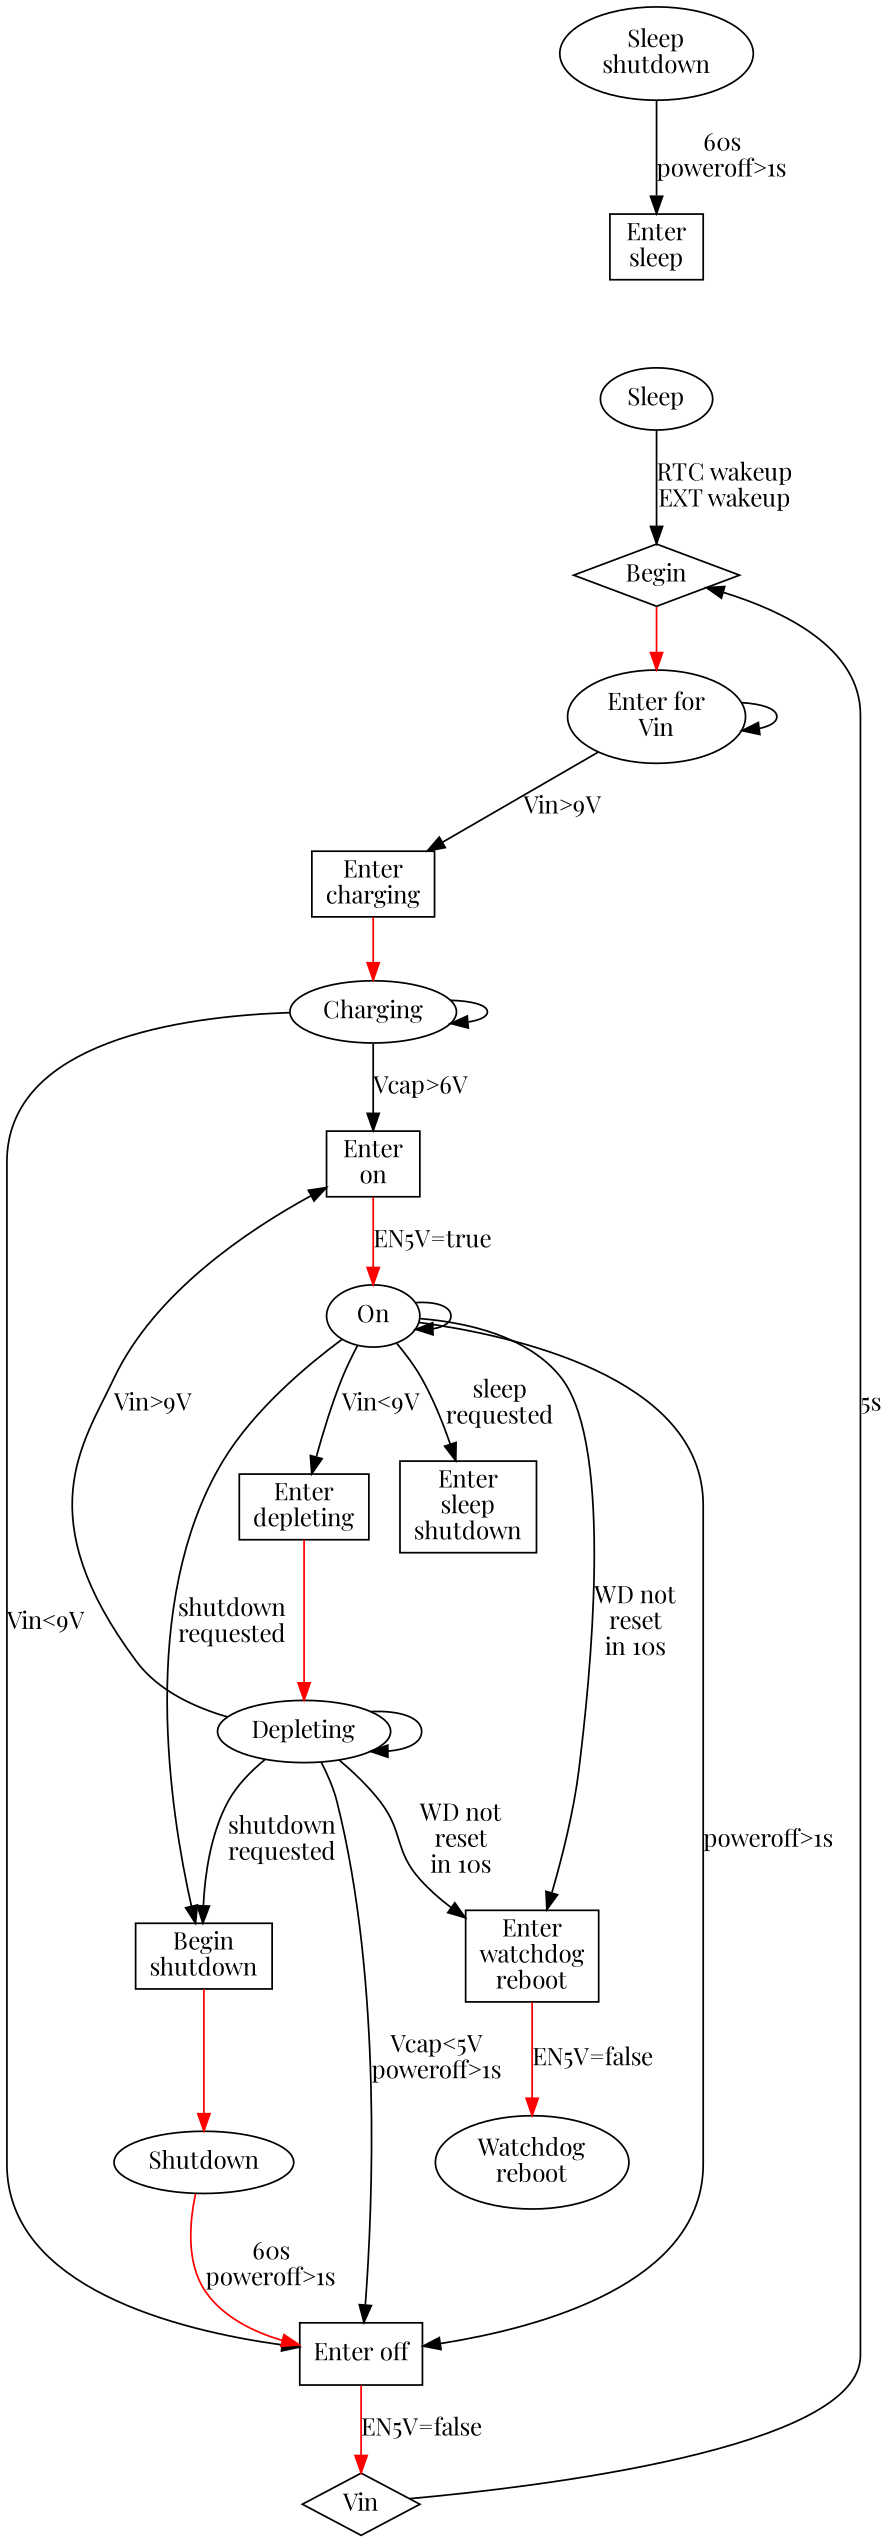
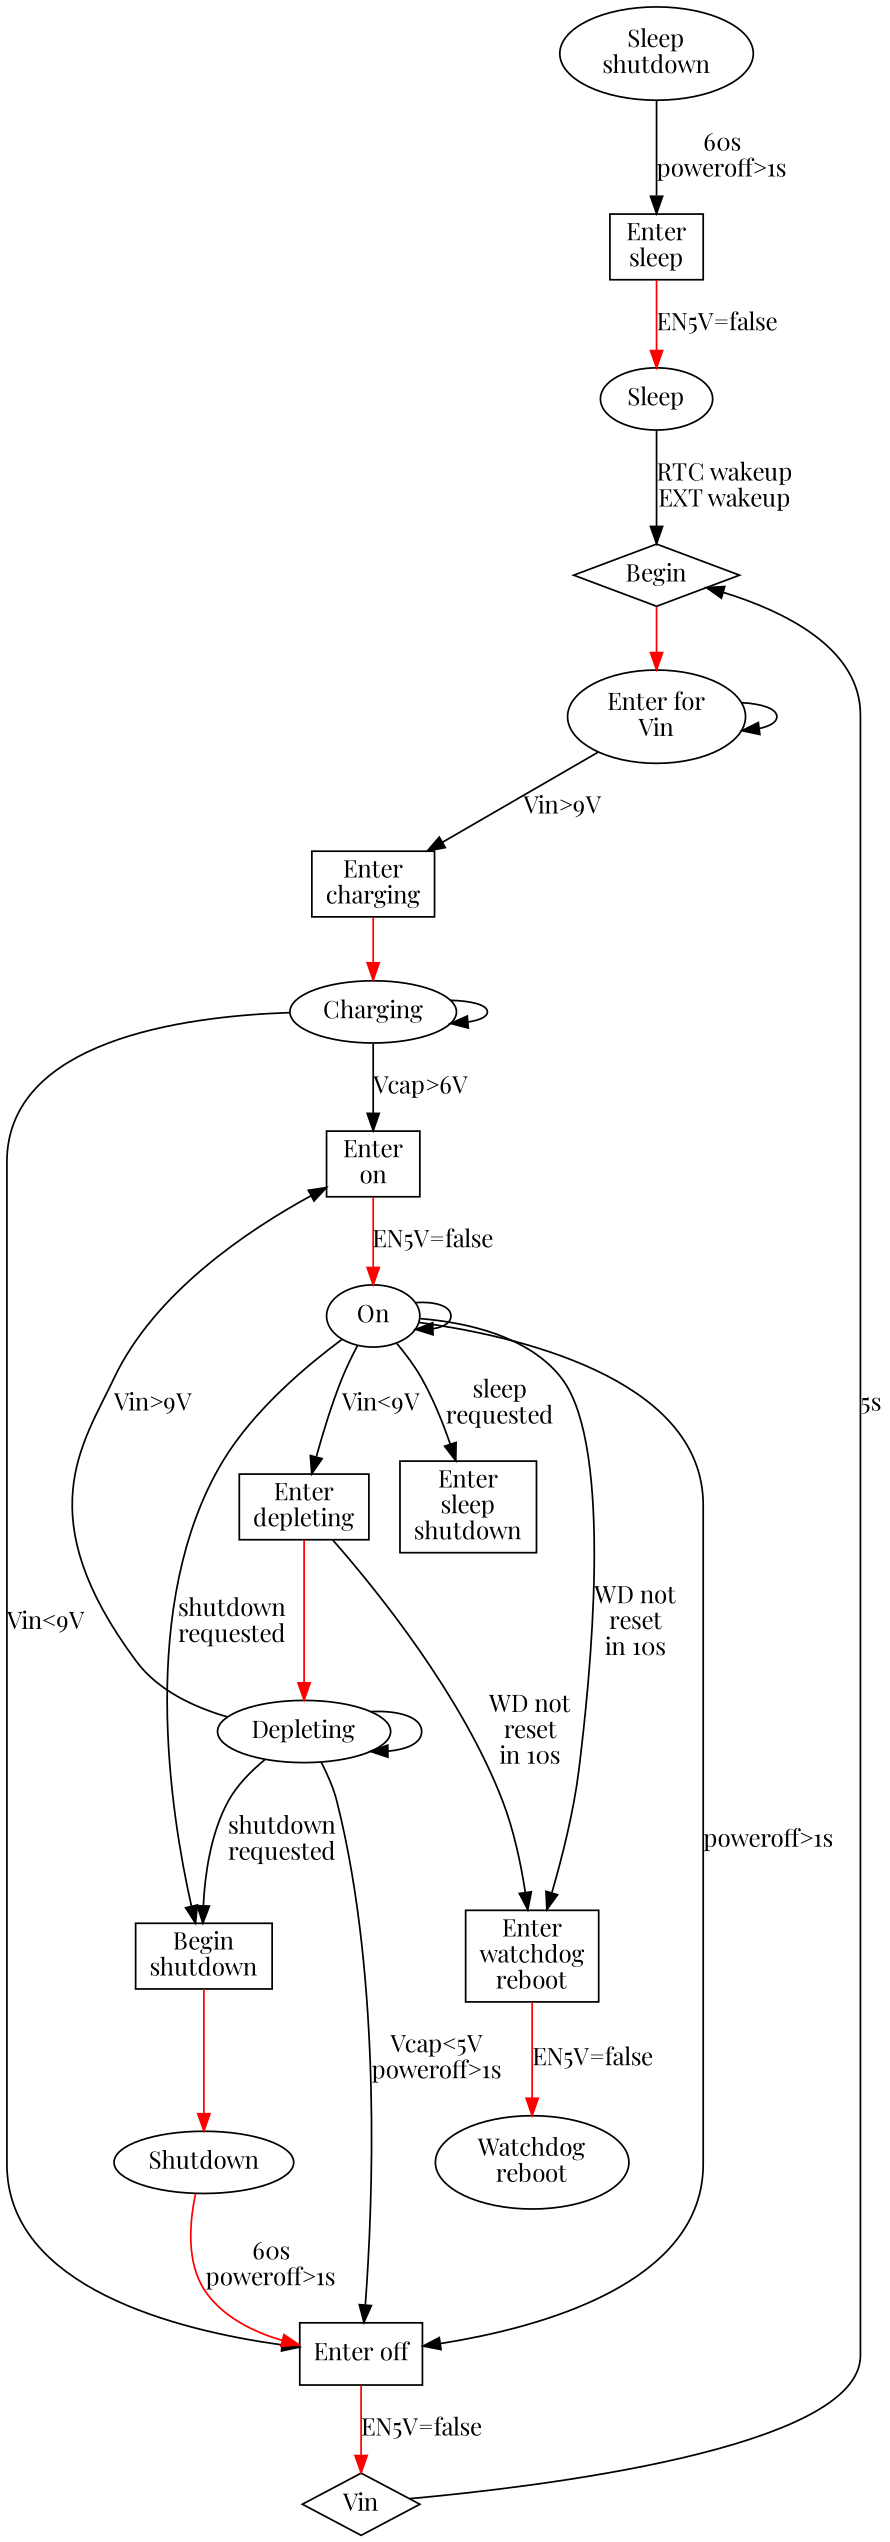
none -> (657, 315)
(433, 1241) -> (433, 1241)
(397, 1833) -> (454, 1703)
